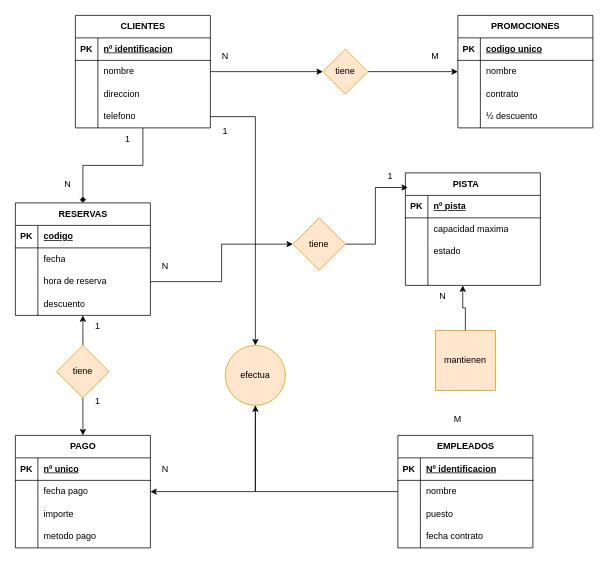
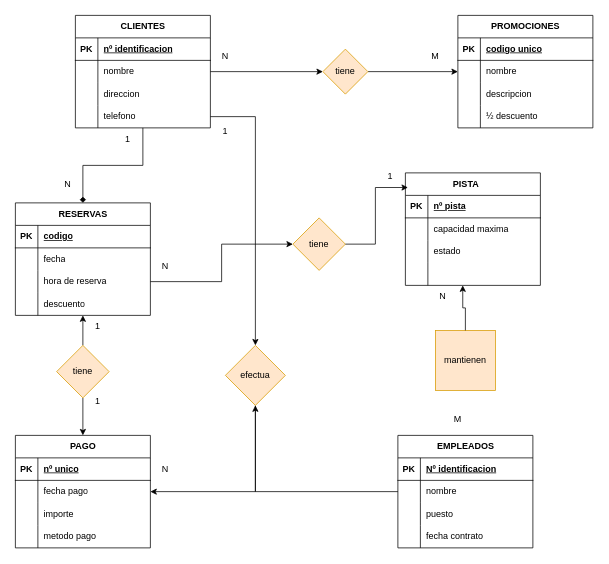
(507, 94) -> (512, 94)
(255, 375) -> (255, 375)
